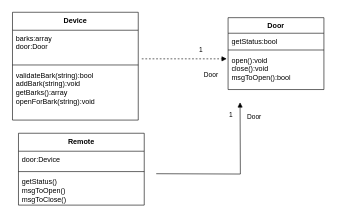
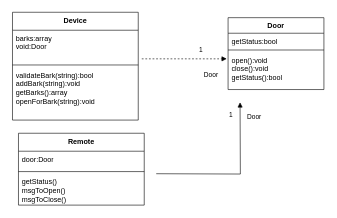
(37, 43) -> (37, 43)
(262, 70) -> (262, 70)
(42, 160) -> (39, 160)
